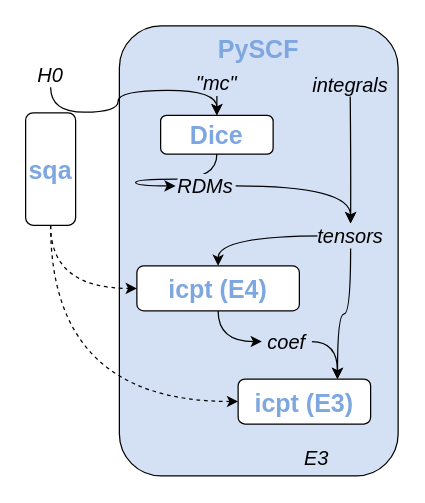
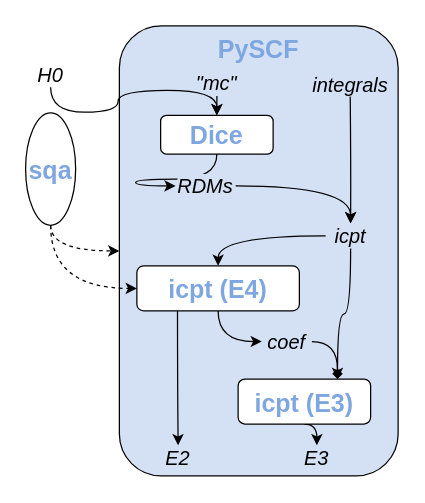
(51, 169) -> (51, 169)
(351, 236) -> (351, 236)
(106, 365) -> (80, 248)
(338, 371) -> (330, 347)
none -> (178, 374)
none -> (315, 429)
none -> (178, 458)
